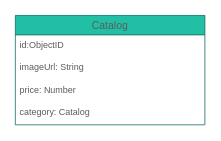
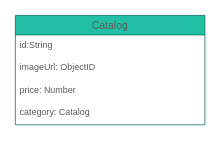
(45, 45) -> (39, 45)
(54, 68) -> (60, 68)
